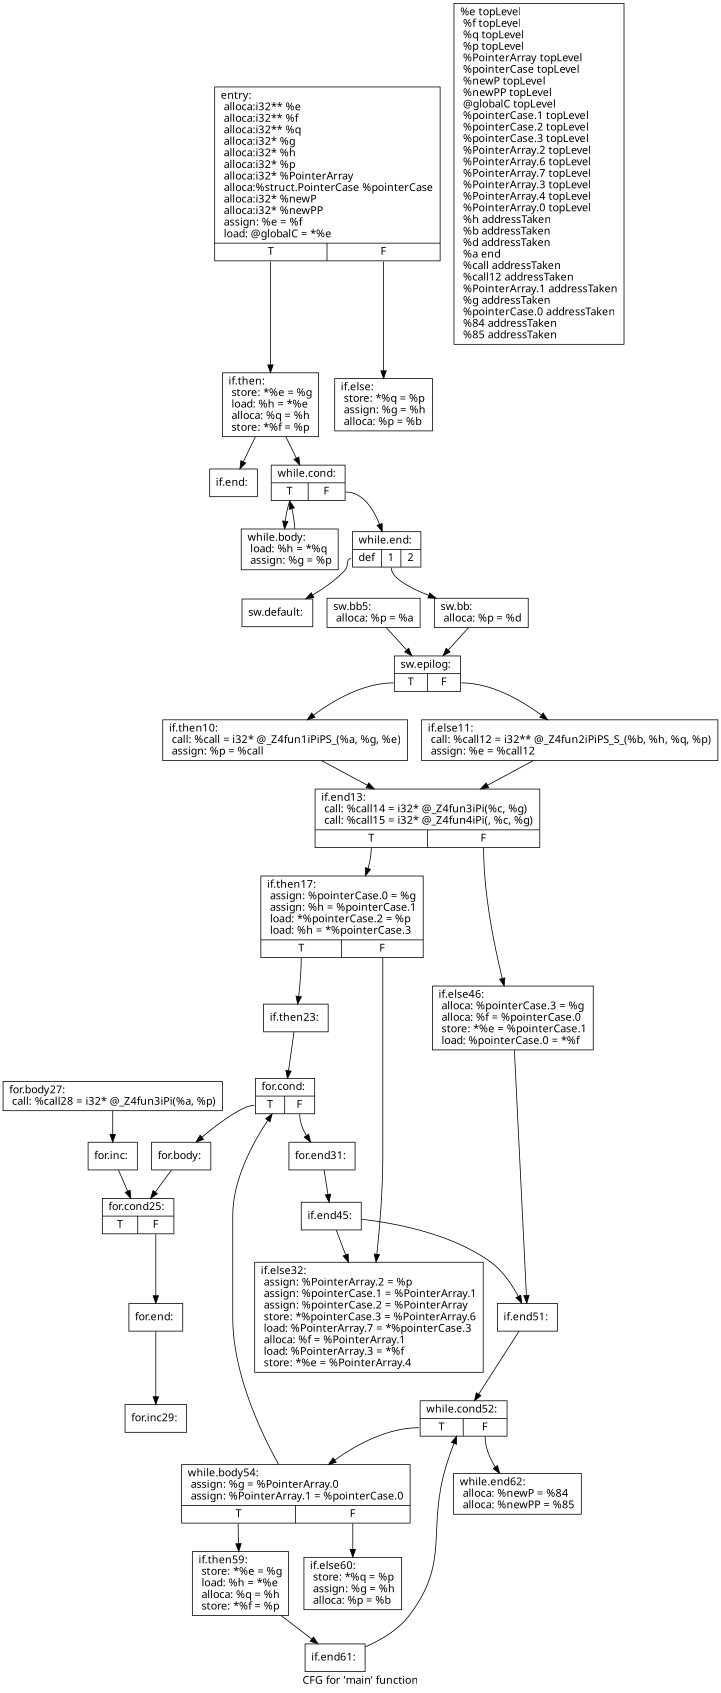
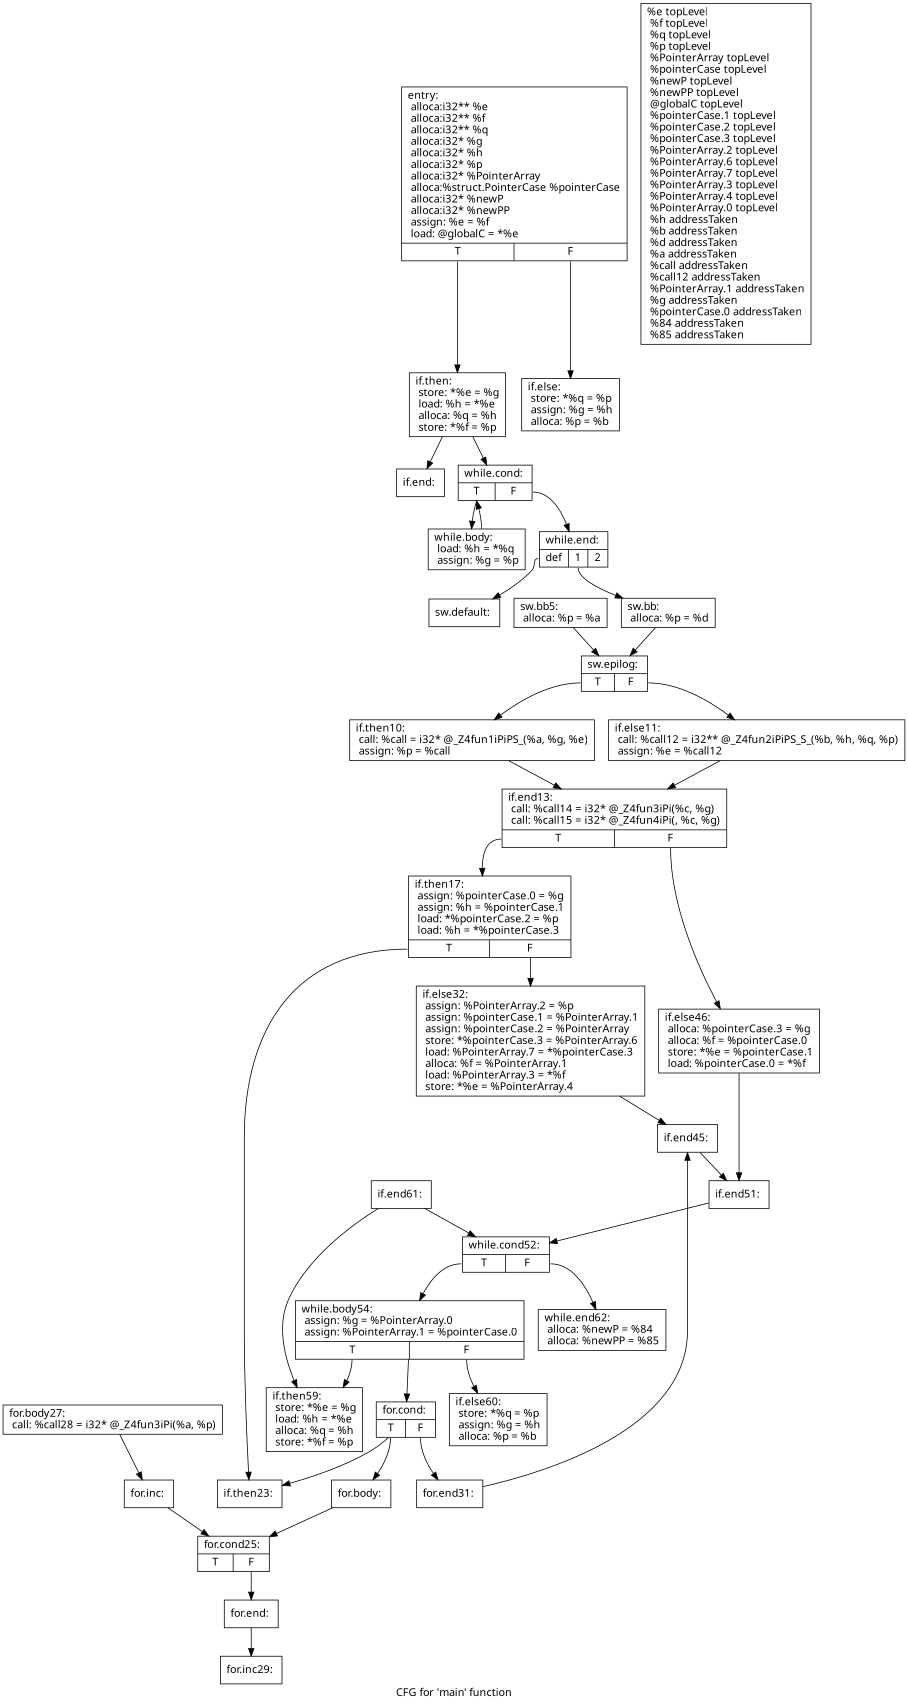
(481, 254) -> (692, 254)
(291, 1051) -> (342, 1465)
(341, 1243) -> (639, 1108)
(296, 1627) -> (300, 1280)
